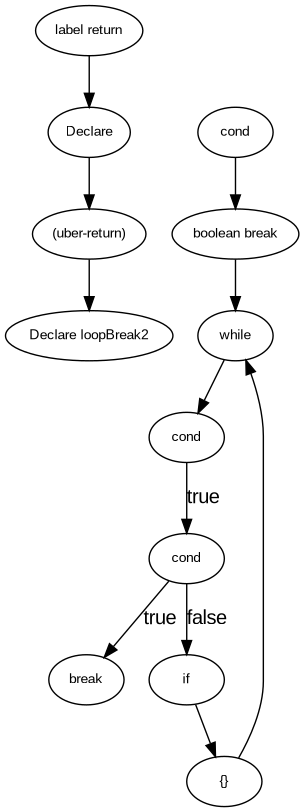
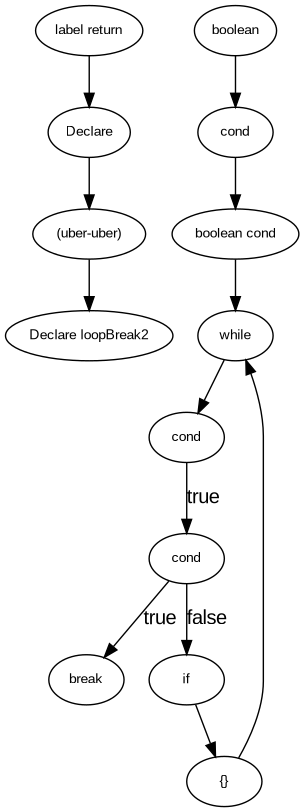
none -> (235, 31)
(89, 234) -> (89, 234)
(235, 234) -> (235, 234)
